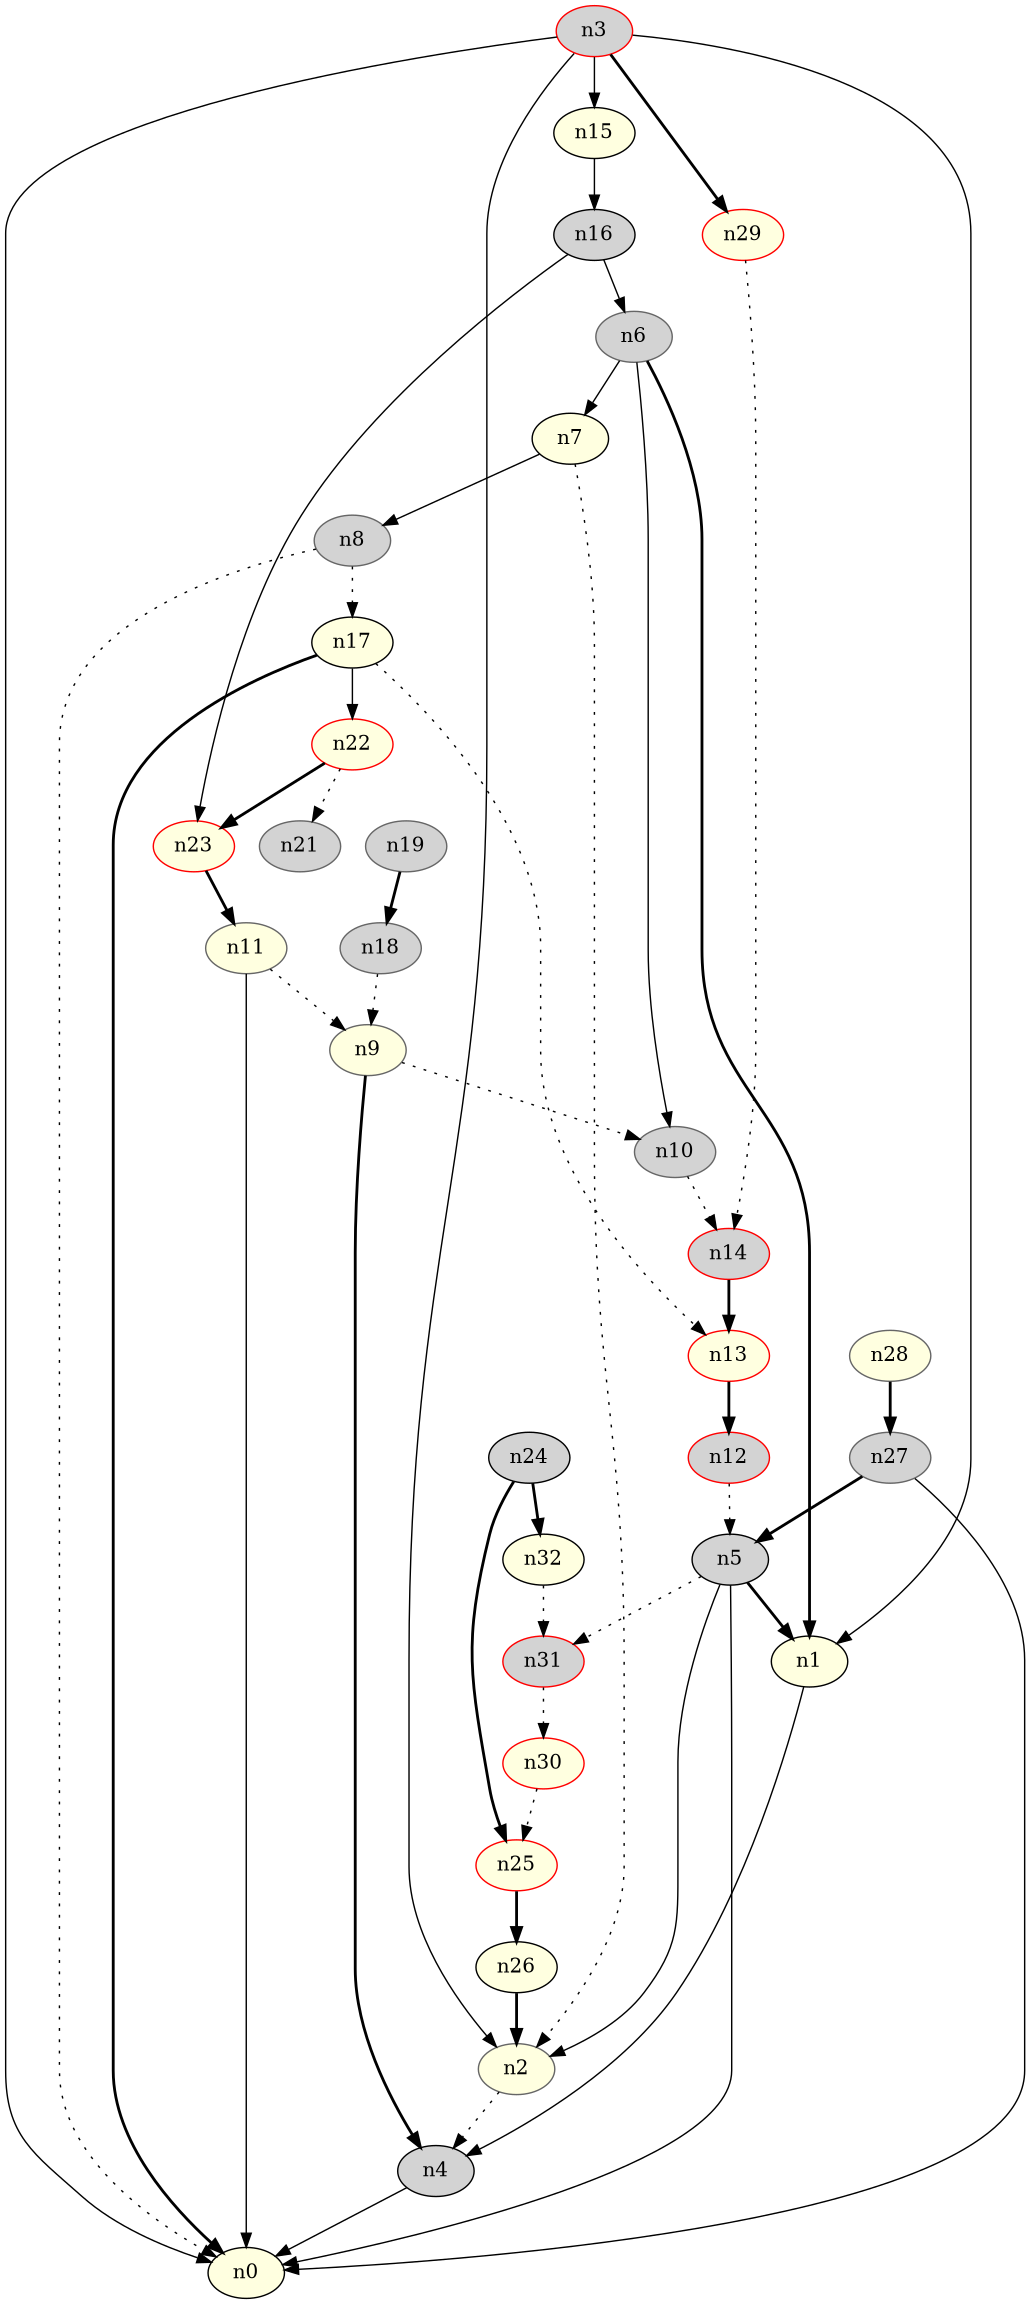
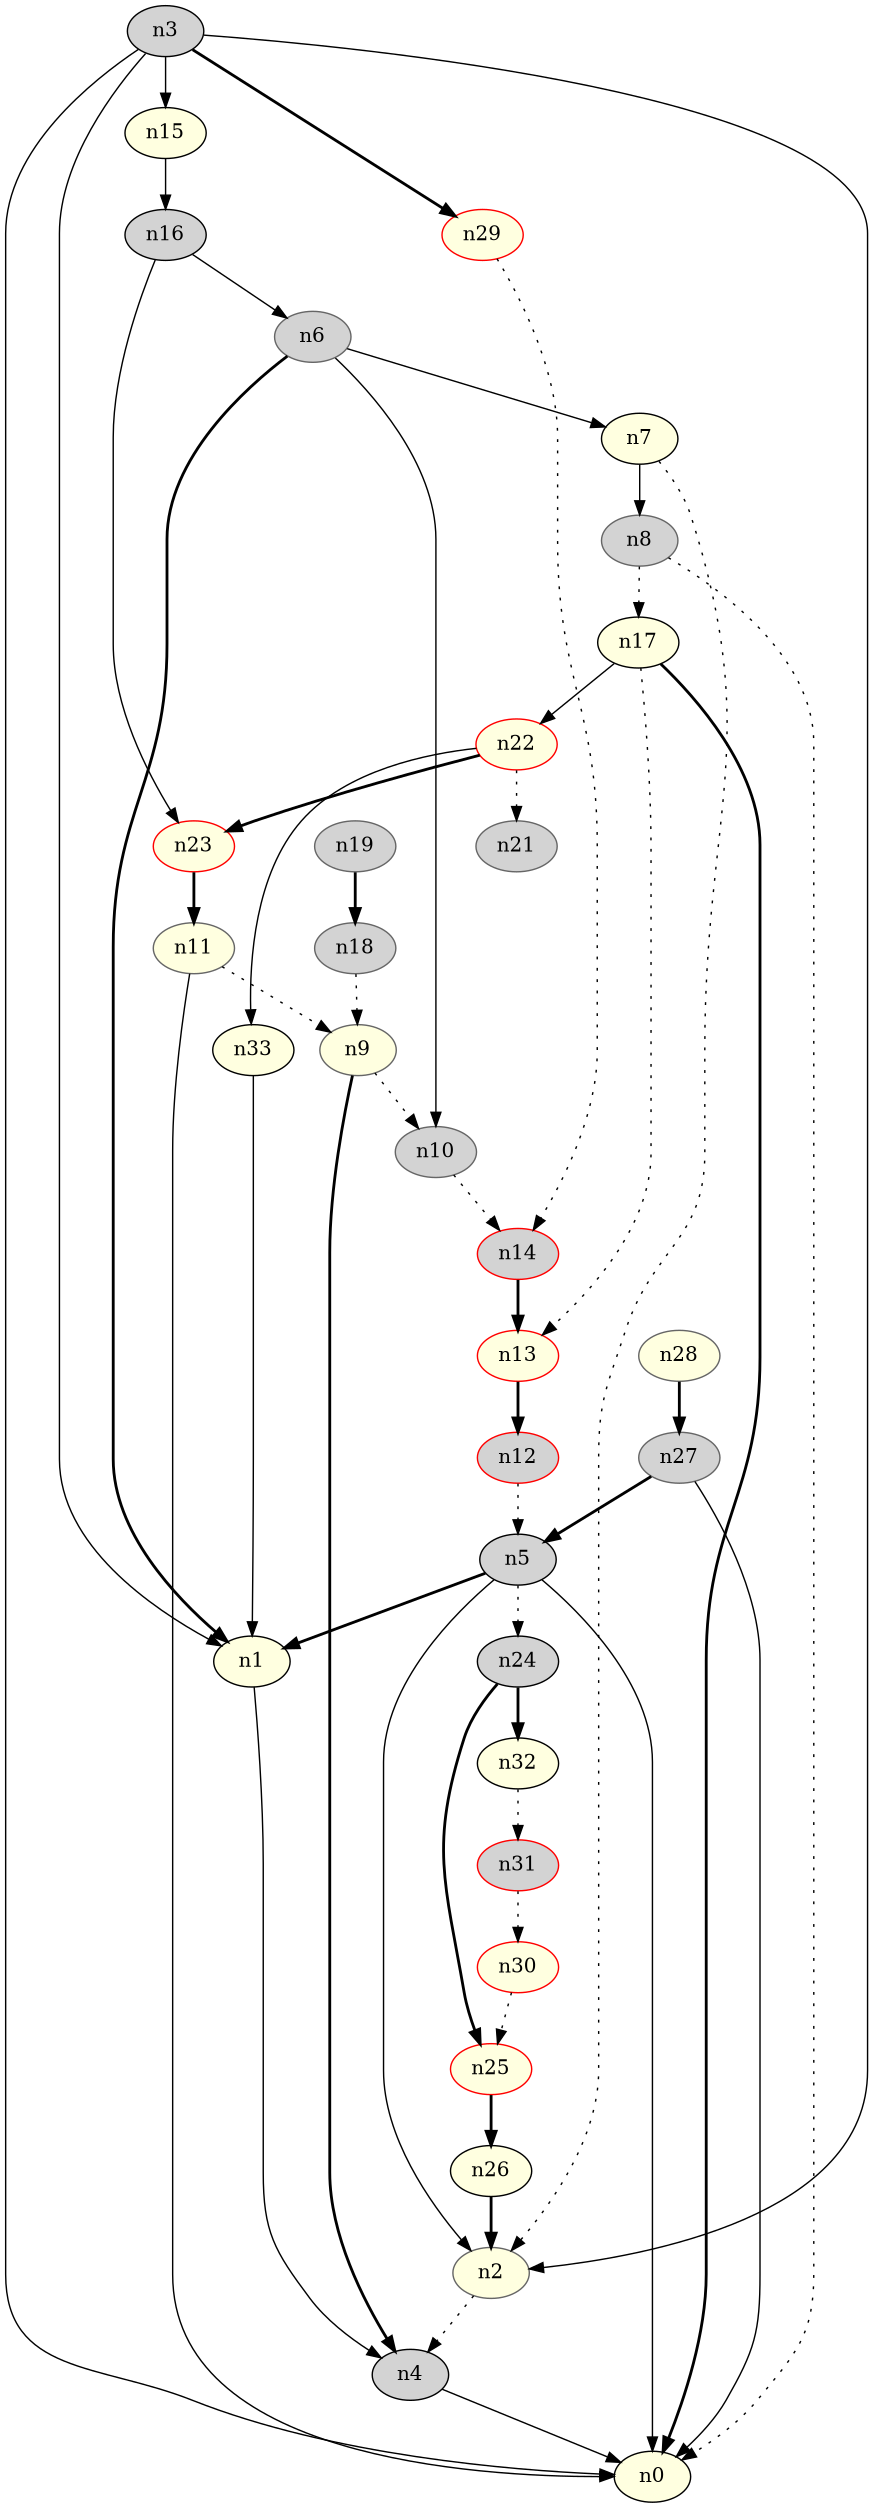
(594, 31) -> (166, 31)
none -> (253, 1050)
(644, 1607) -> (518, 1604)
